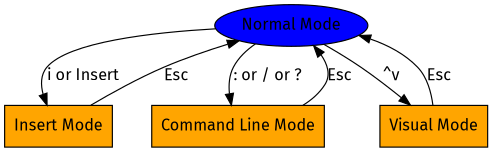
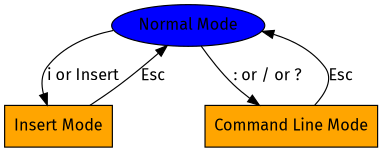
(434, 126) -> none
